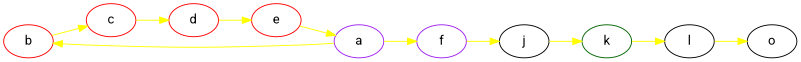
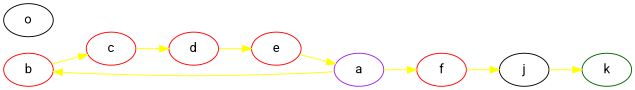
(442, 41) -> (442, 70)
(689, 41) -> none
